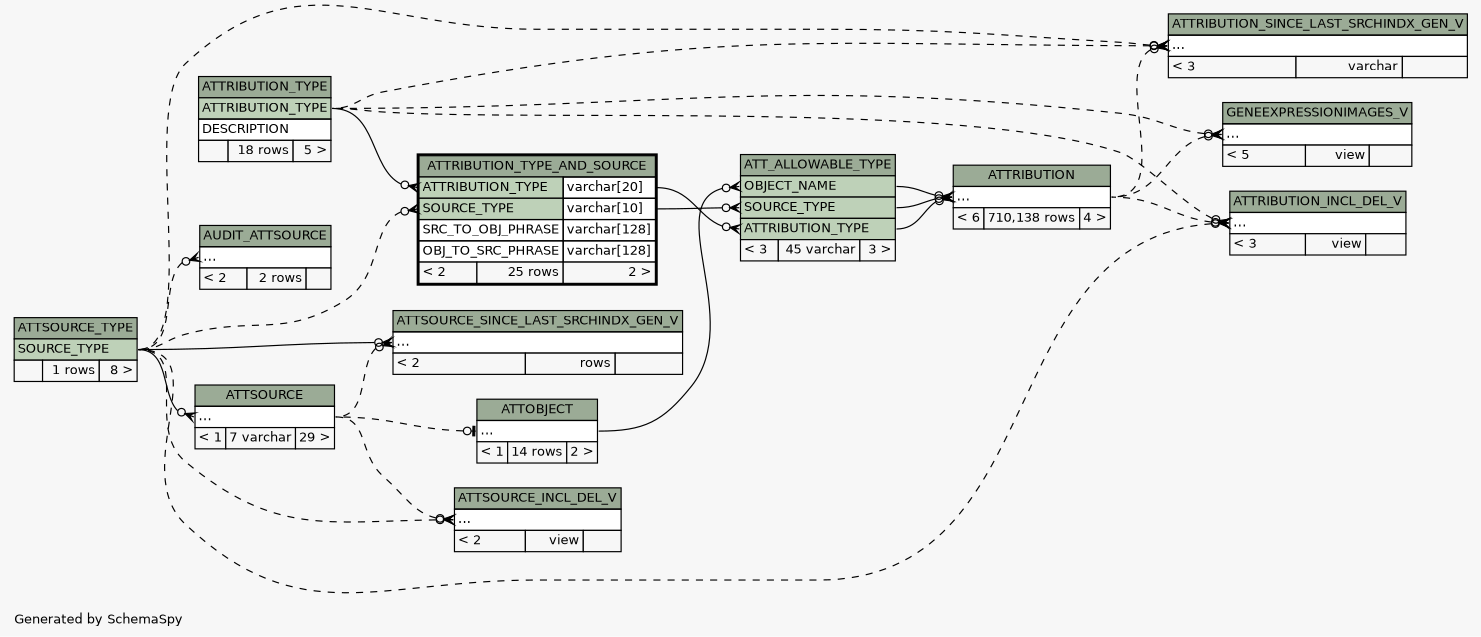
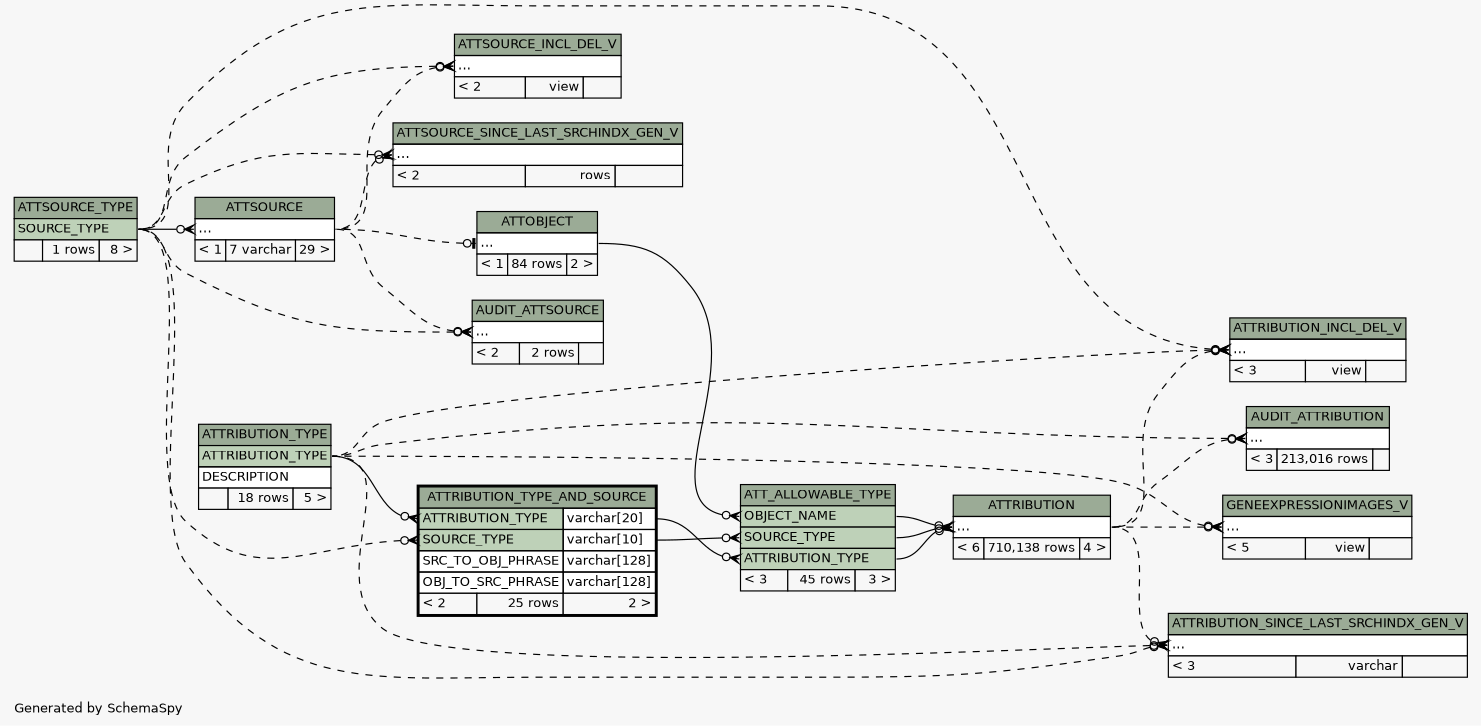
(821, 250) -> (826, 580)
none -> (385, 289)
(256, 346) -> (244, 162)
none -> (1317, 438)
(537, 452) -> (537, 264)
